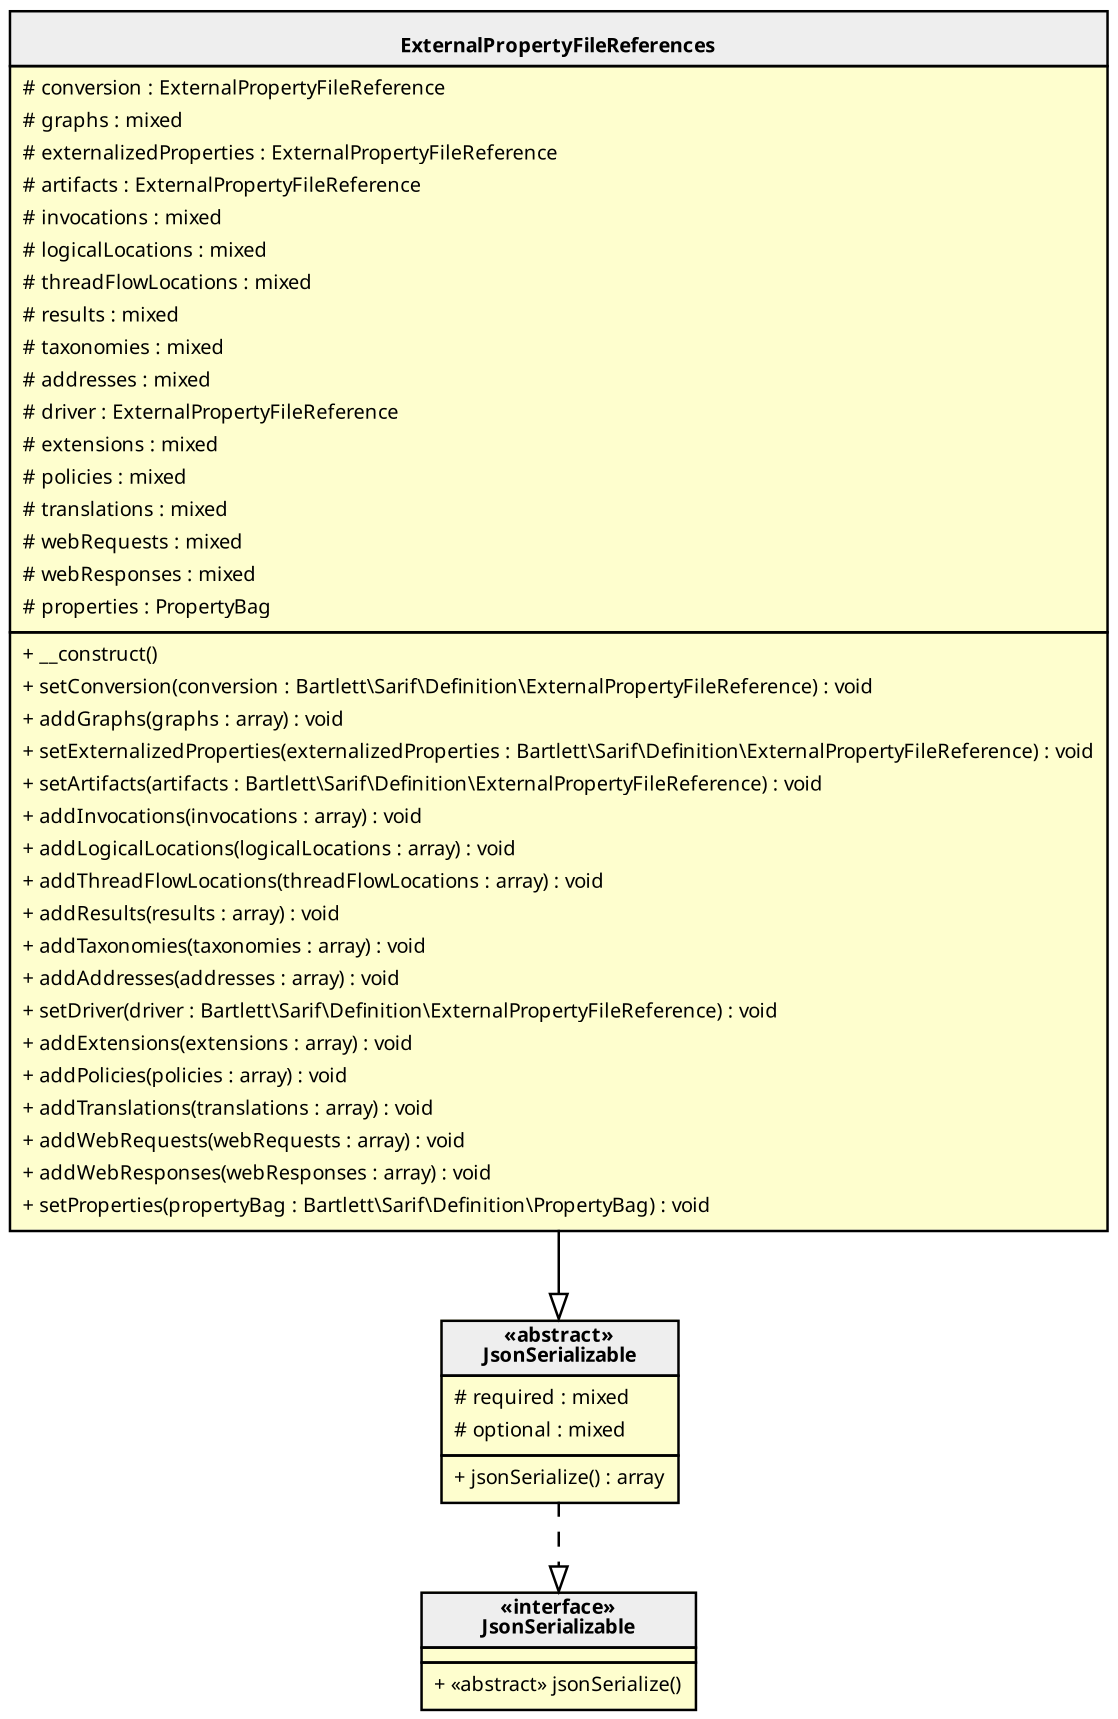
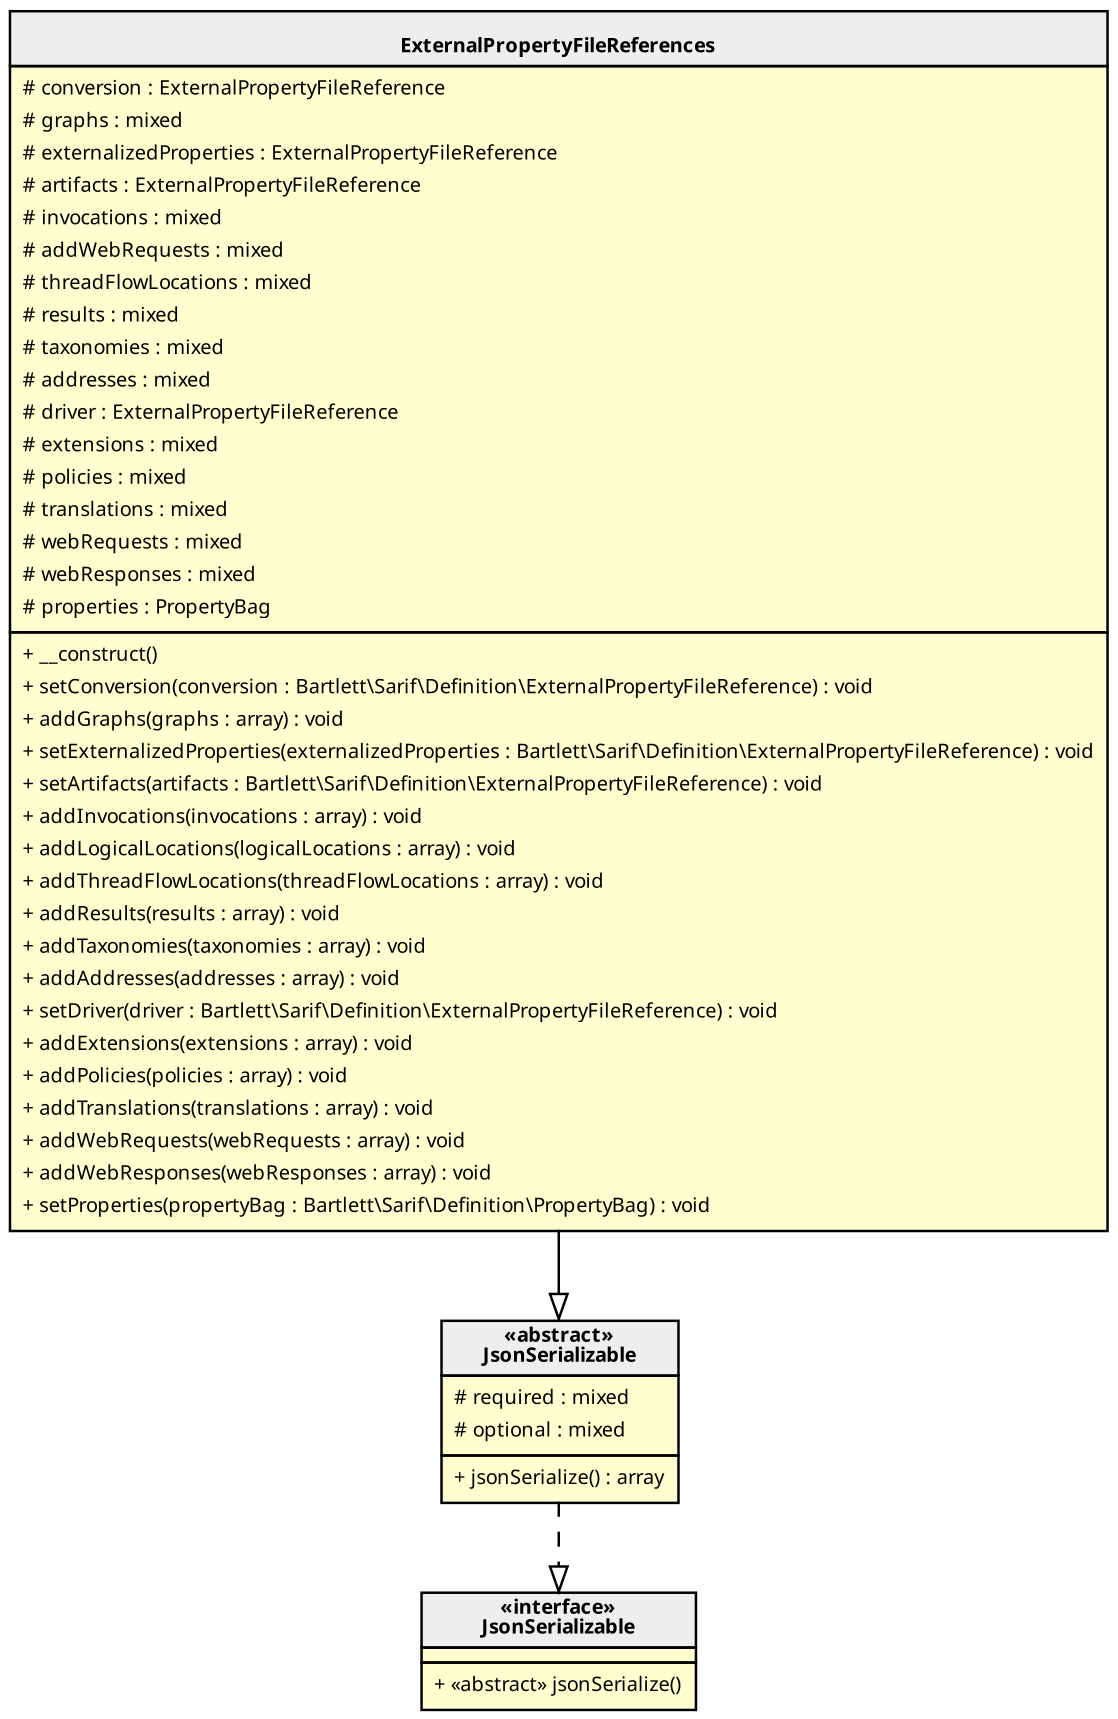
(146, 251) -> (155, 251)
